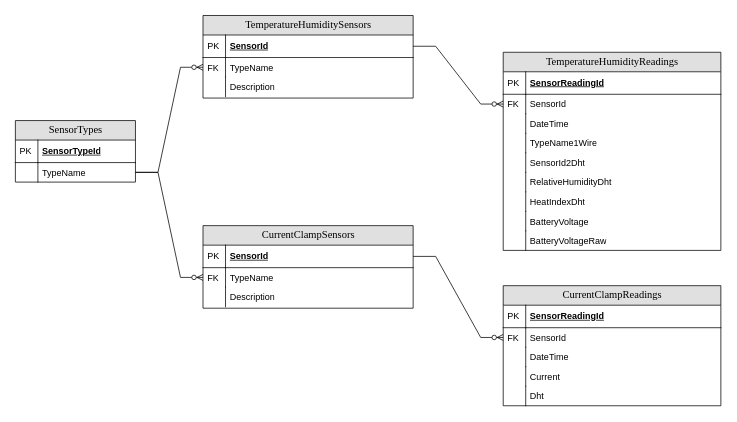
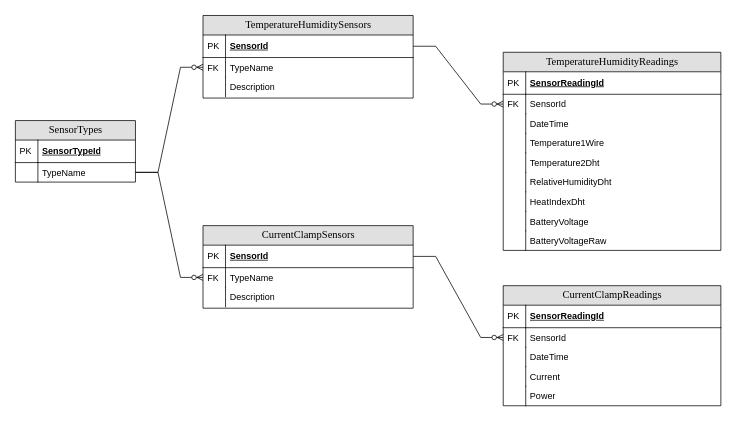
(561, 144) -> (569, 144)
(560, 163) -> (568, 163)
(537, 397) -> (542, 397)
